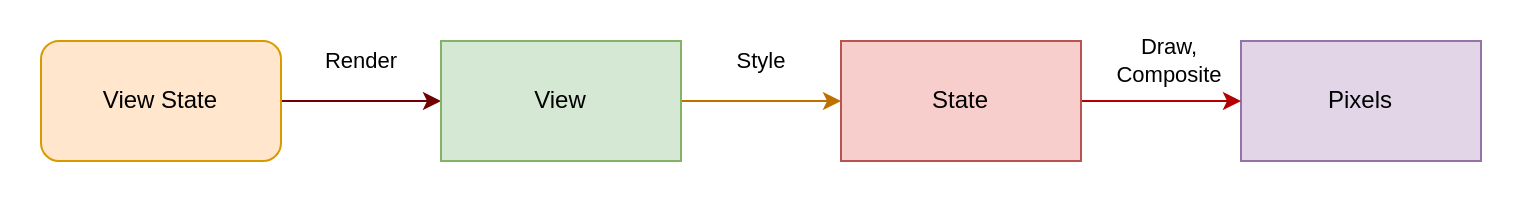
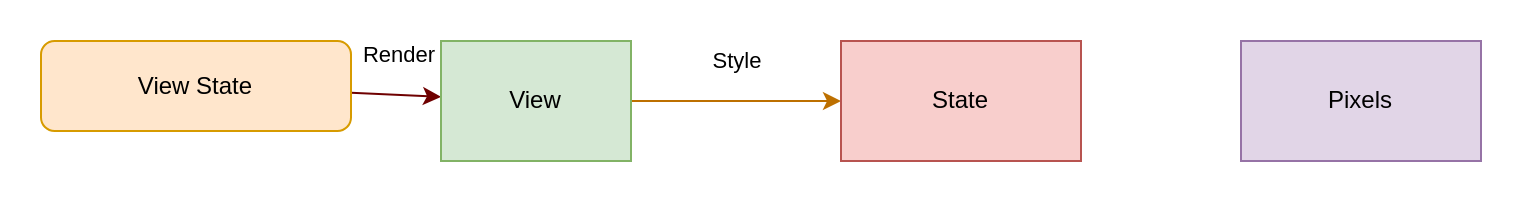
(161, 101) -> (196, 86)
(561, 101) -> (536, 101)
(1154, 101) -> none
